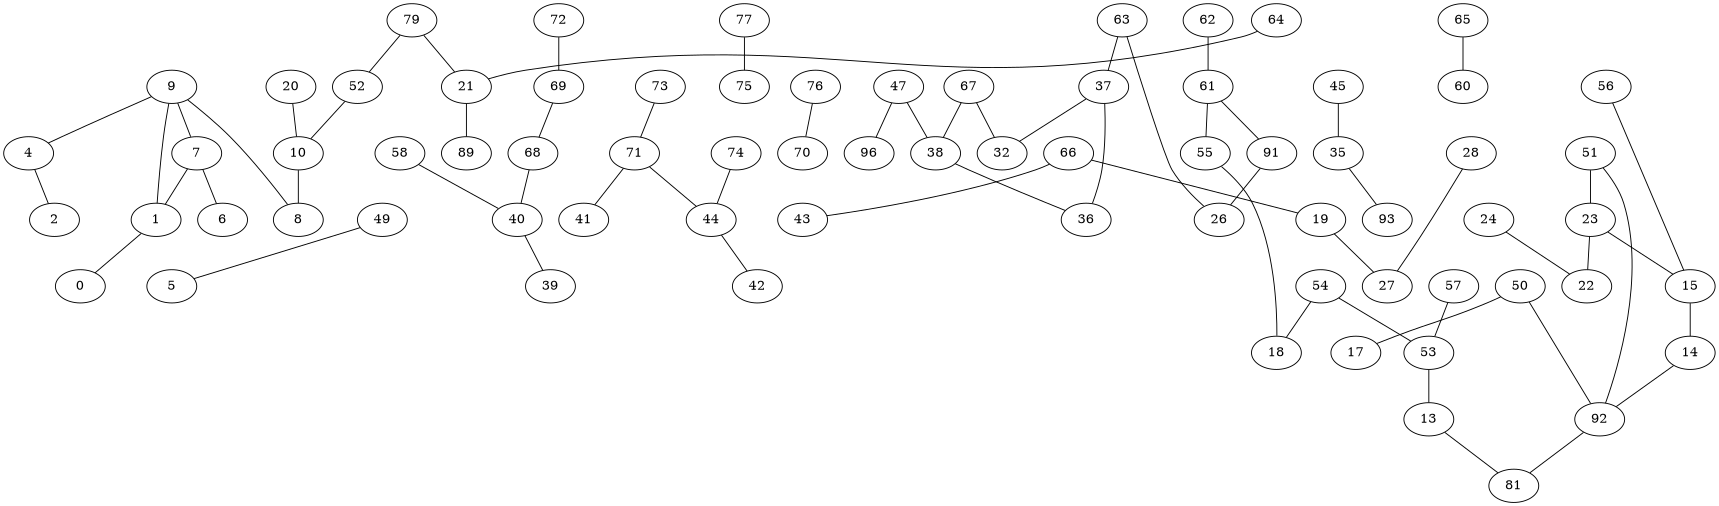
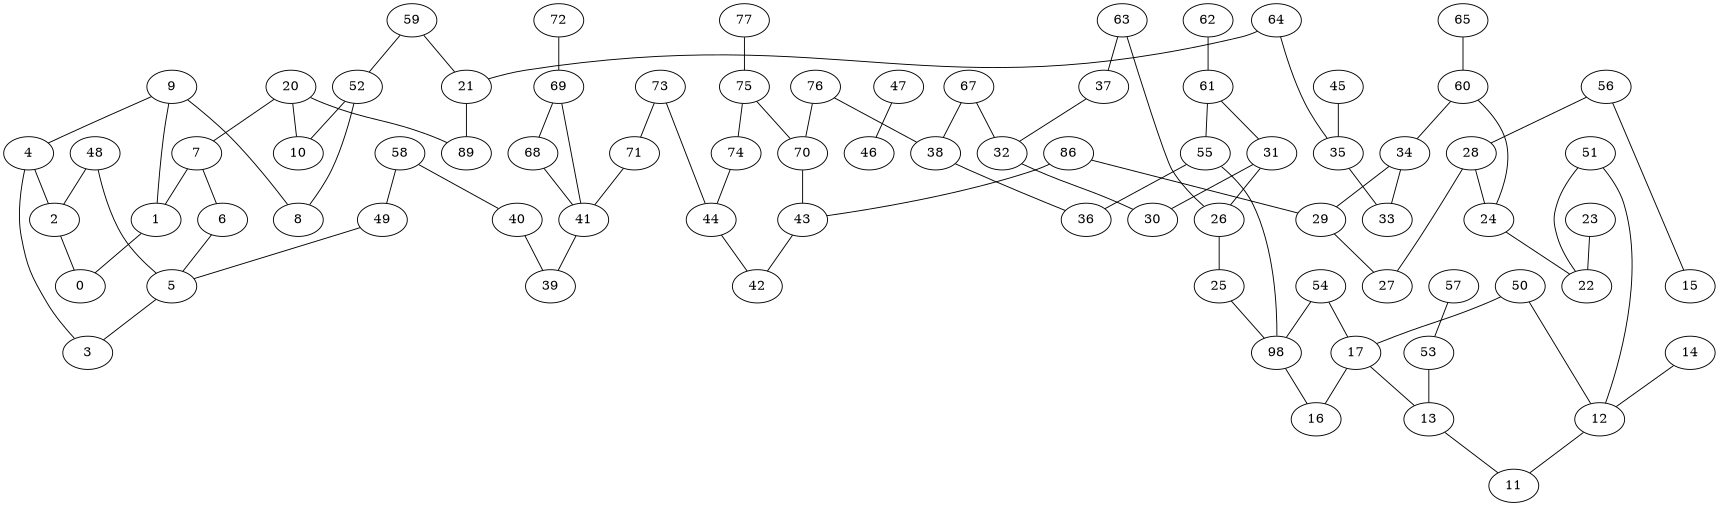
(412, 20) -> (412, 20)
none -> (1299, 90)
(184, 120) -> (244, 120)
none -> (379, 120)
none -> (740, 120)
none -> (774, 120)
(917, 120) -> (875, 120)
none -> (1539, 120)
none -> (1507, 148)
none -> (95, 153)
none -> (571, 153)
(869, 153) -> (869, 153)
(1069, 153) -> (1069, 153)
(1272, 153) -> (1272, 153)
none -> (1405, 153)
(1104, 154) -> (1146, 187)
(525, 186) -> (558, 187)
(298, 187) -> (337, 157)
none -> (391, 187)
(673, 187) -> (686, 153)
none -> (803, 187)
none -> (1480, 187)
(1590, 187) -> (1554, 219)
none -> (1153, 220)
(1321, 220) -> (1321, 220)
(1387, 220) -> (1387, 220)
none -> (67, 253)
none -> (197, 253)
none -> (567, 253)
none -> (780, 253)
(1640, 253) -> none
none -> (1219, 286)
(1375, 320) -> (1338, 320)
(1690, 320) -> none
none -> (88, 353)
(1276, 353) -> (1276, 353)
none -> (1392, 386)
none -> (1316, 419)
(1600, 419) -> (1600, 419)
(1514, 486) -> (1514, 486)
